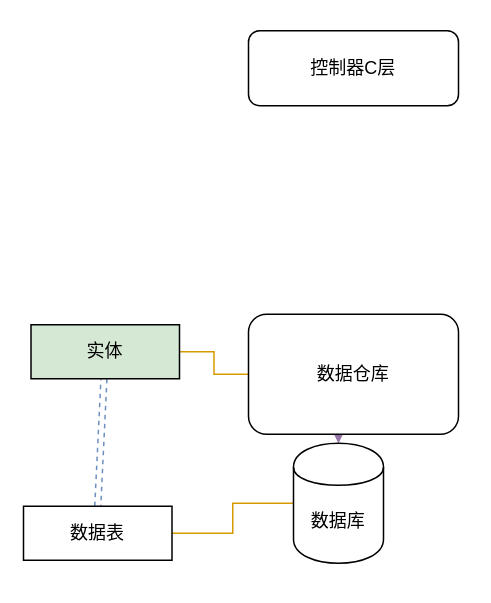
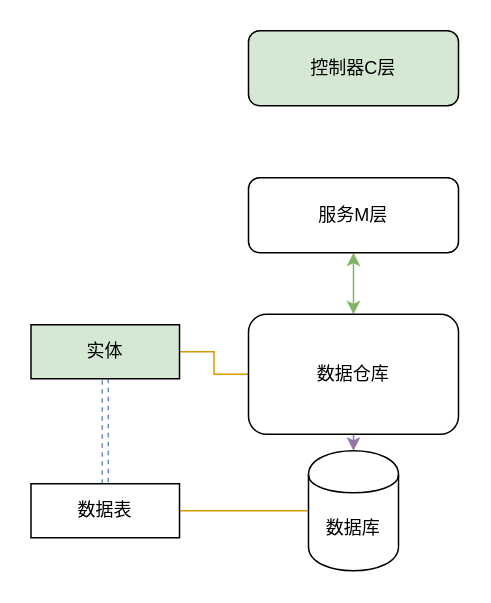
(353, 68) -> (353, 68)
none -> (353, 215)
none -> (353, 284)
(338, 503) -> (353, 511)
(98, 533) -> (105, 511)
